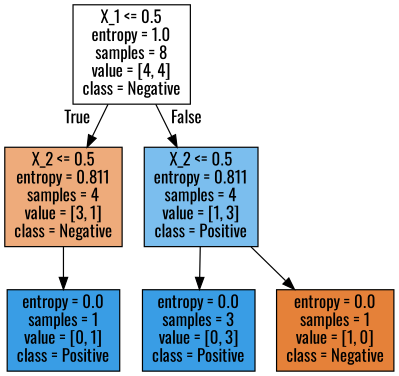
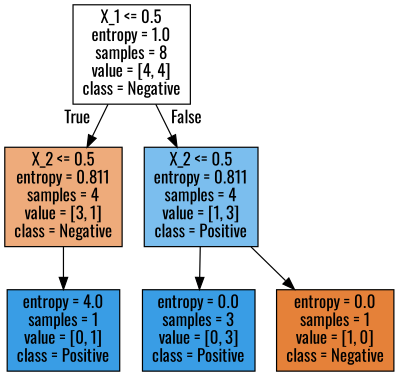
(63, 330) -> (63, 330)
